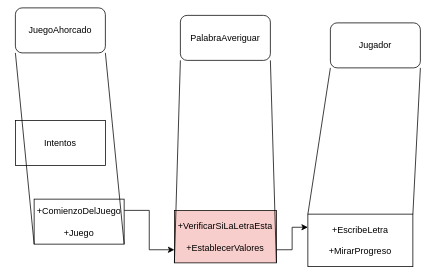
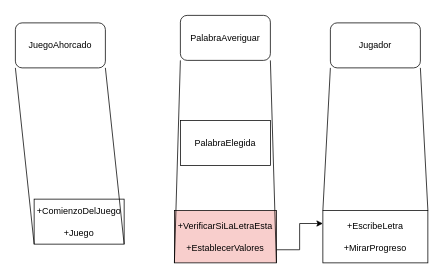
(60, 30) -> (60, 45)
(60, 143) -> none
none -> (225, 143)
(149, 228) -> none
(360, 240) -> (375, 237)
